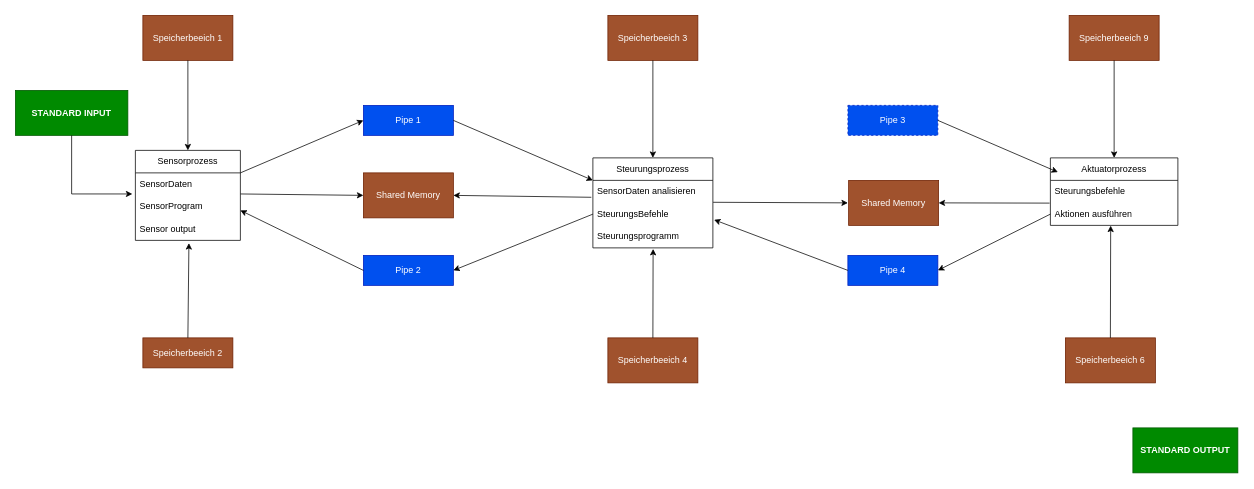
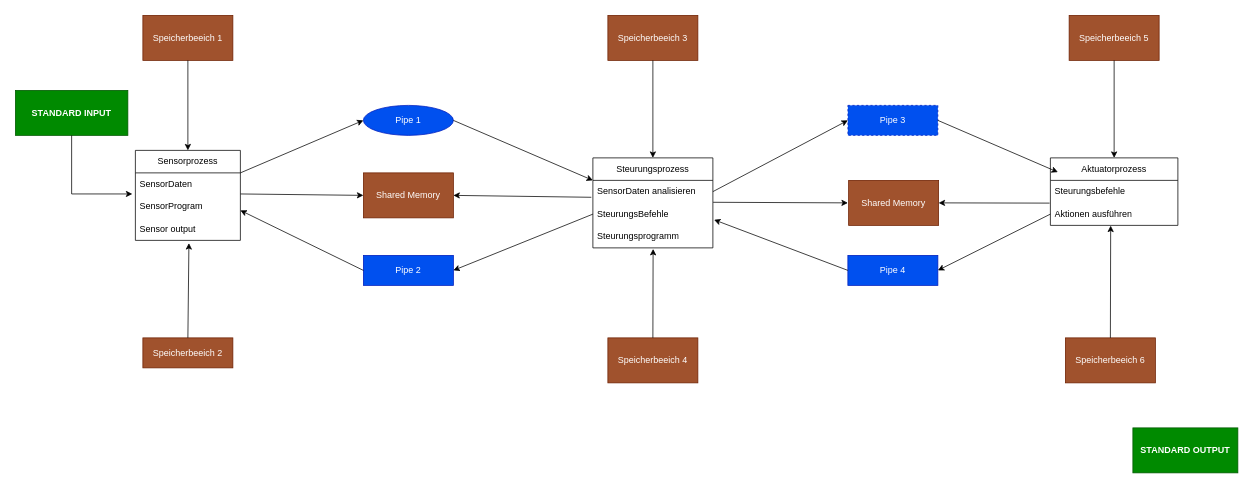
(1114, 38) -> (1114, 38)
(408, 120) -> (408, 120)
none -> (779, 157)
